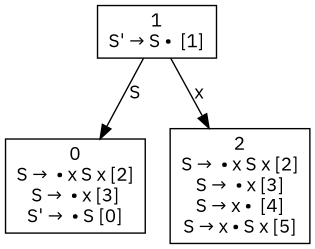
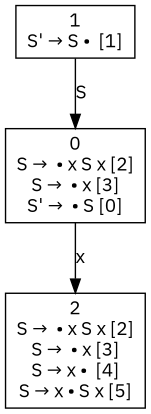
(186, 87) -> (75, 251)
